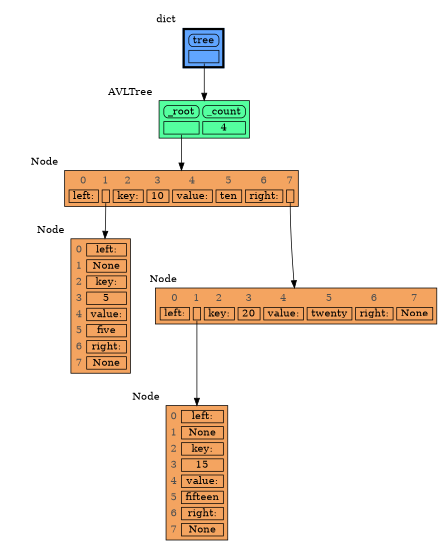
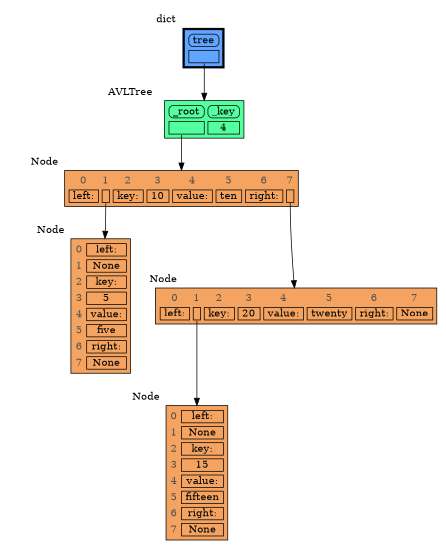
(224, 111) -> (224, 111)
